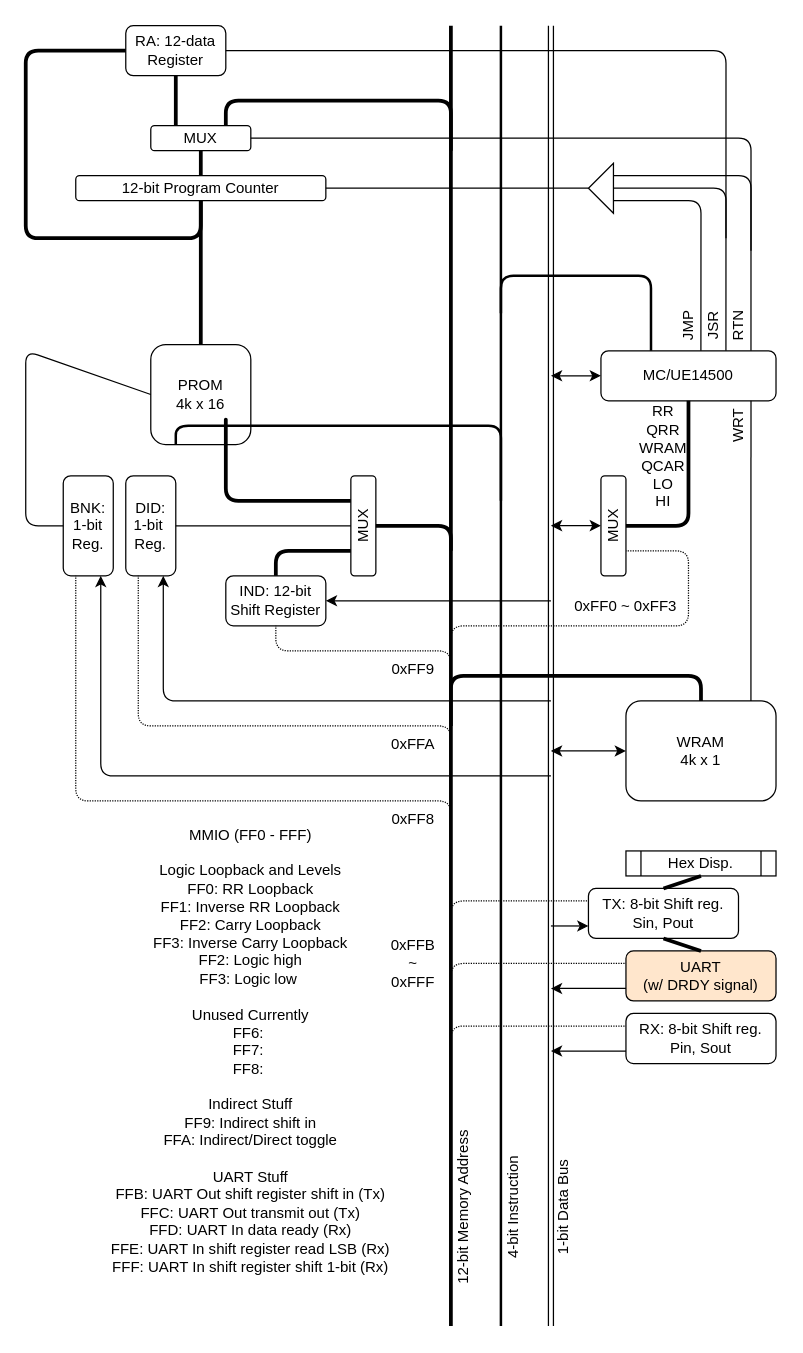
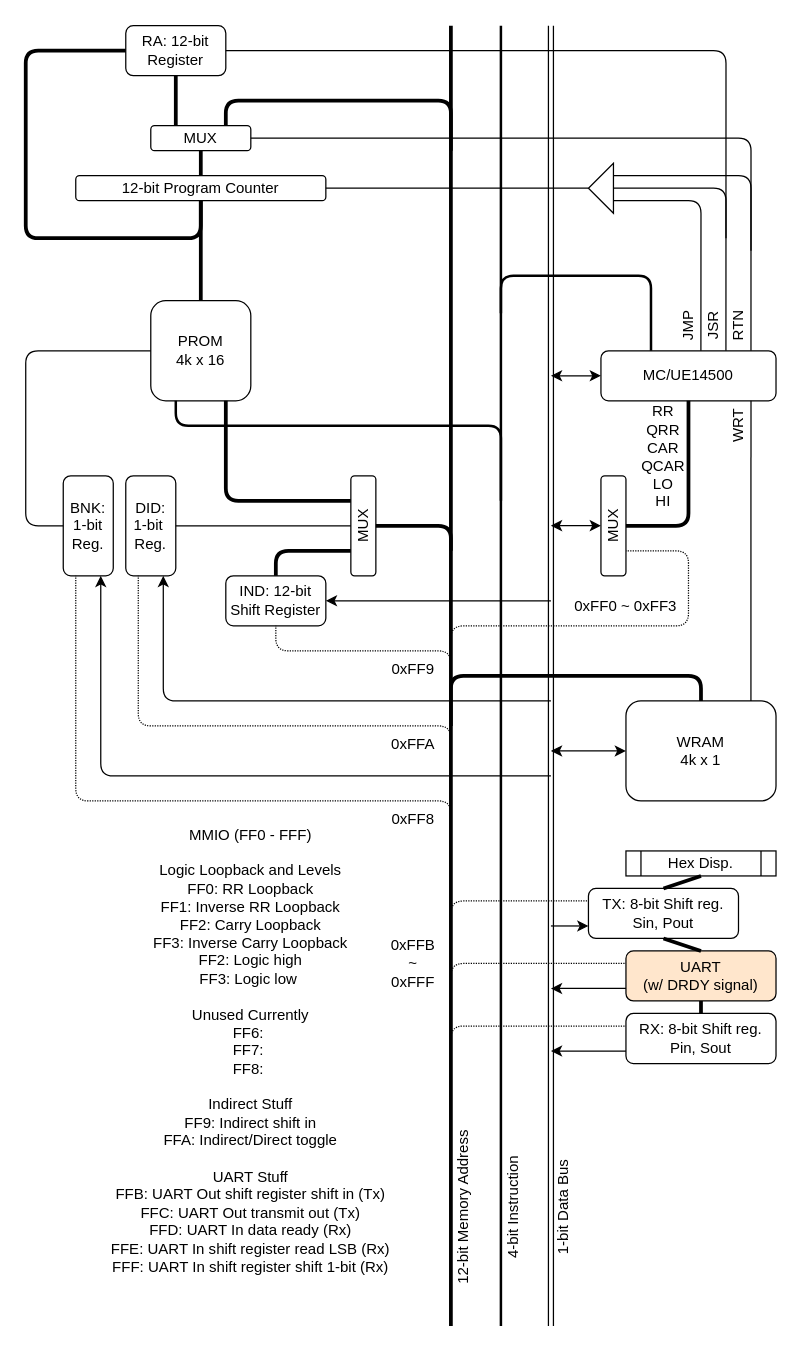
(176, 51) -> (176, 51)
(201, 394) -> (201, 351)
(663, 457) -> (663, 457)
none -> (701, 1007)
